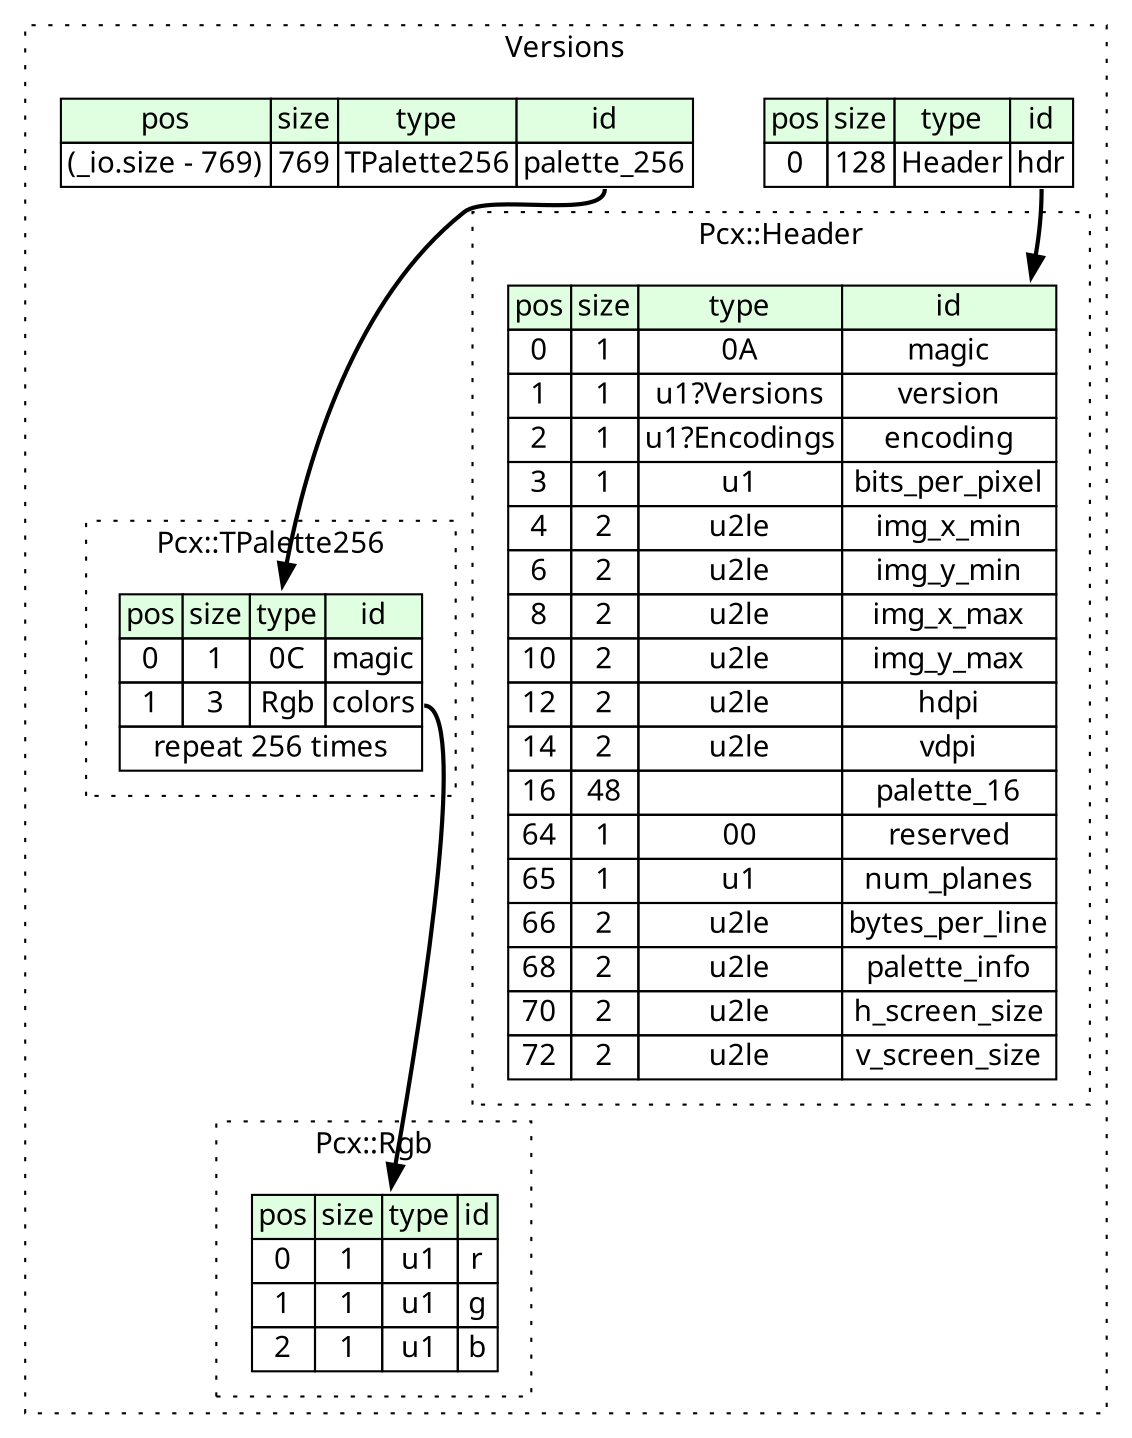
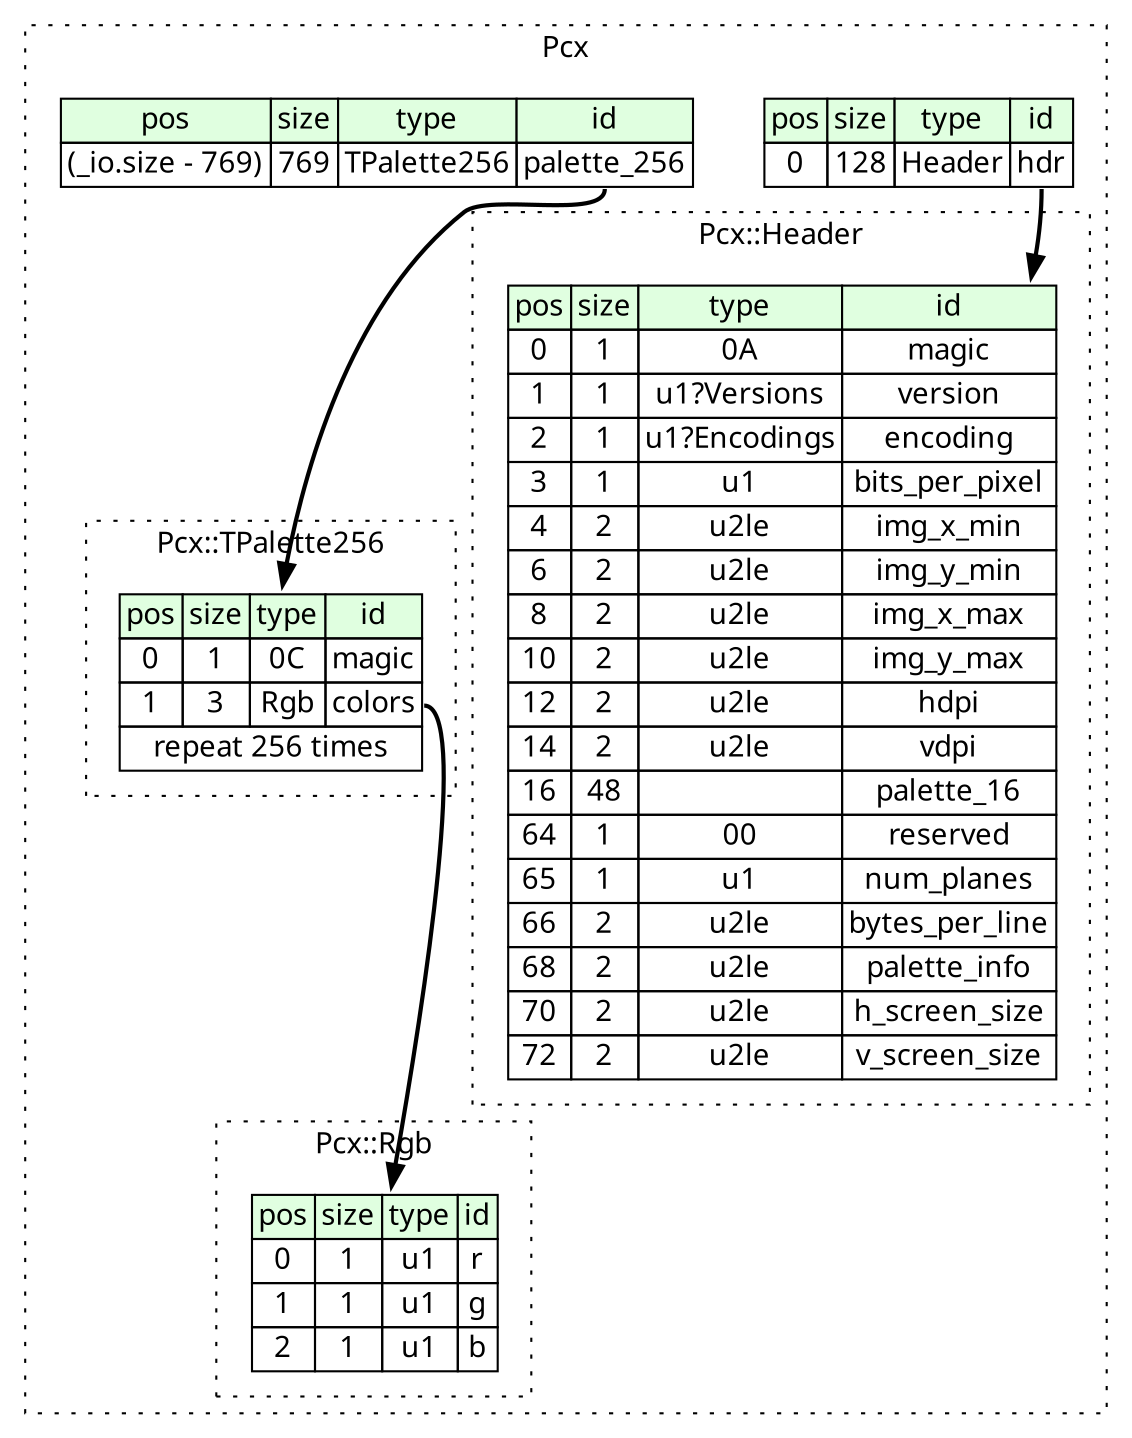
(566, 49) -> (566, 49)
